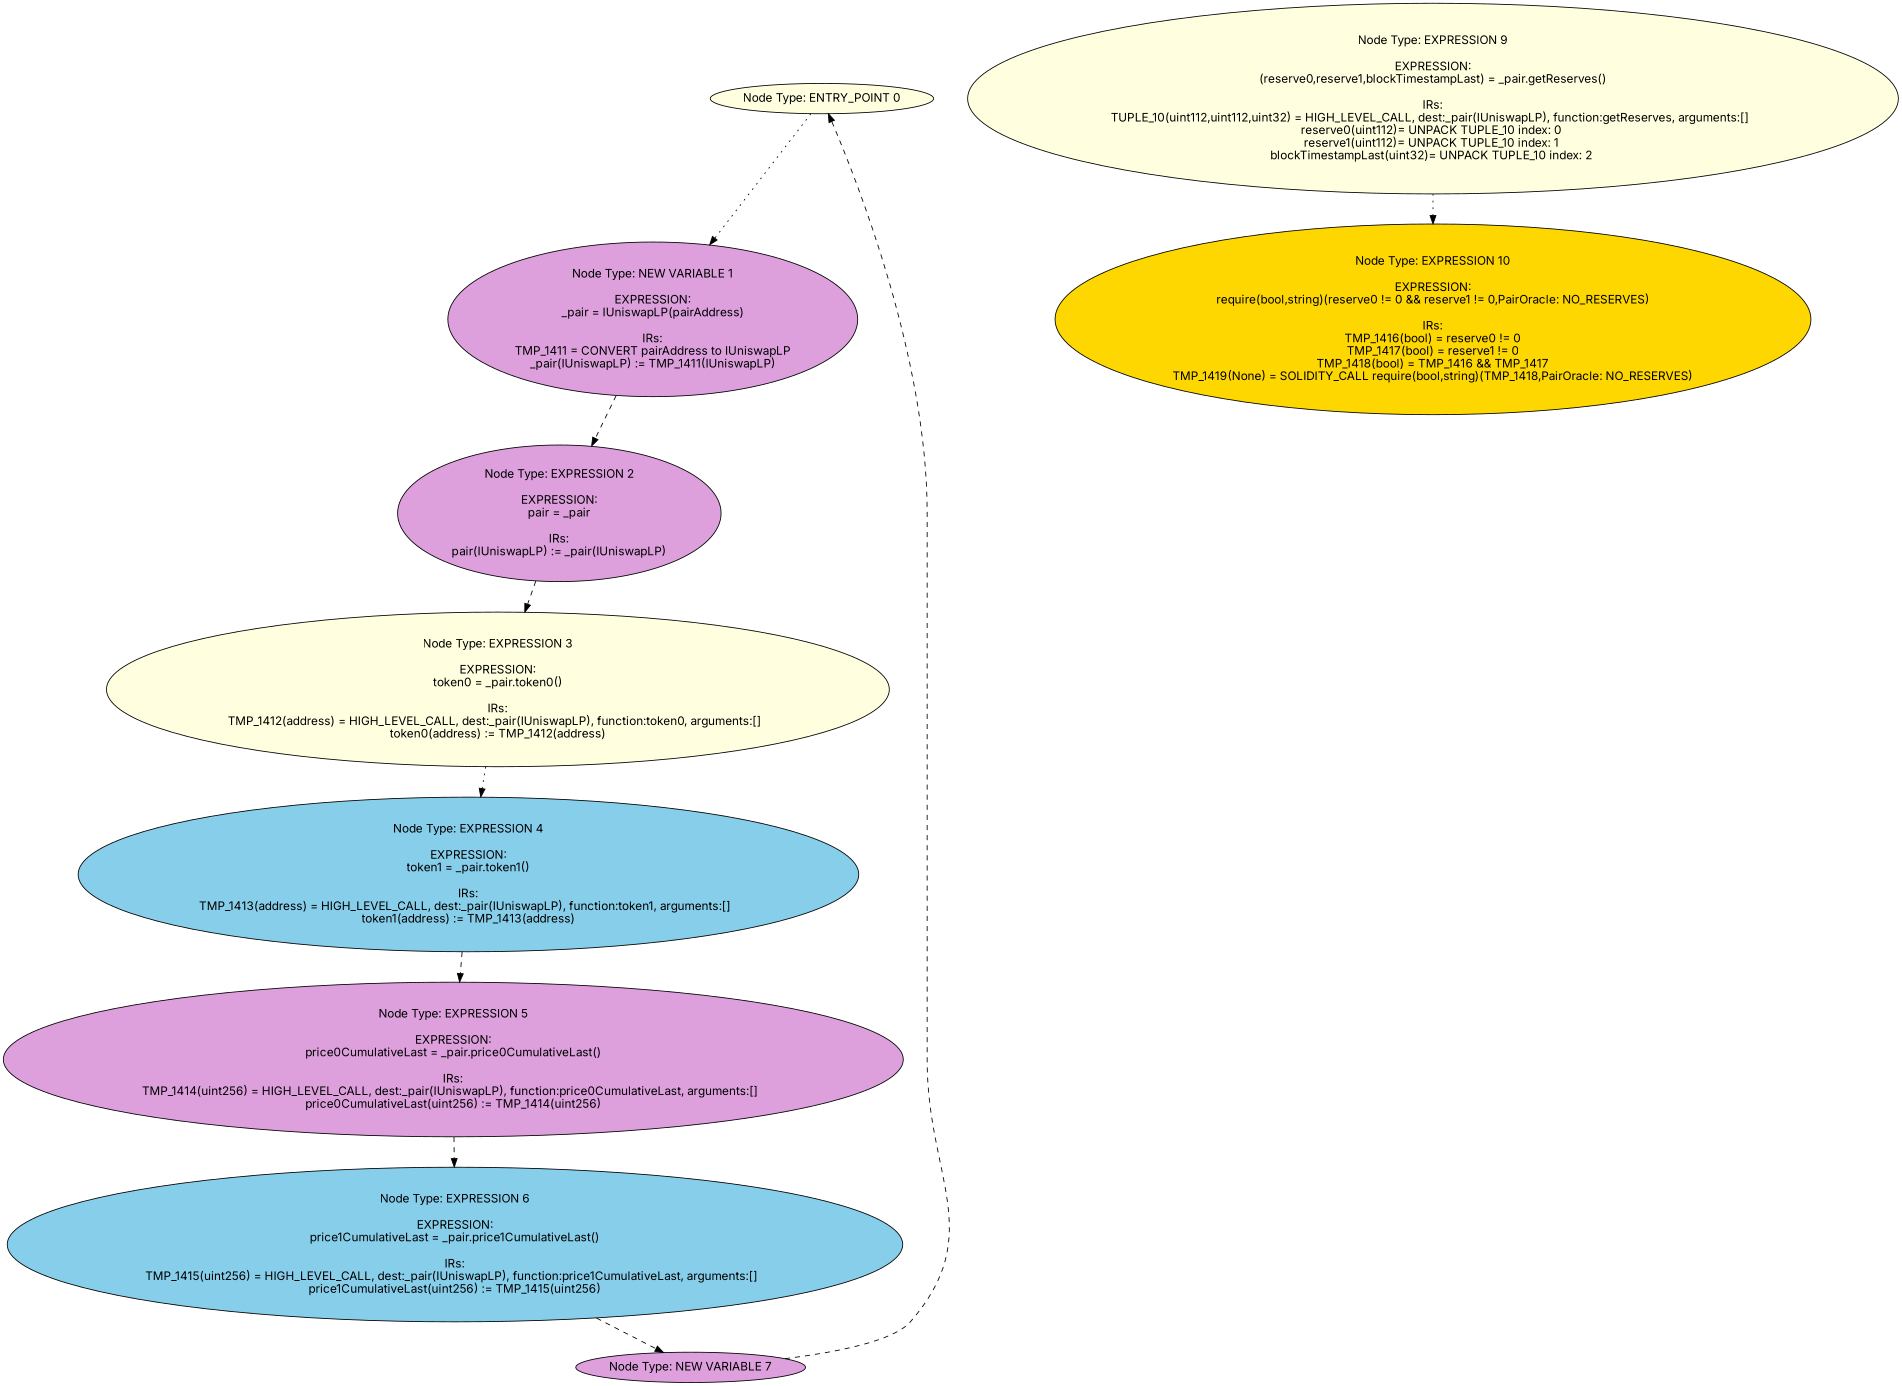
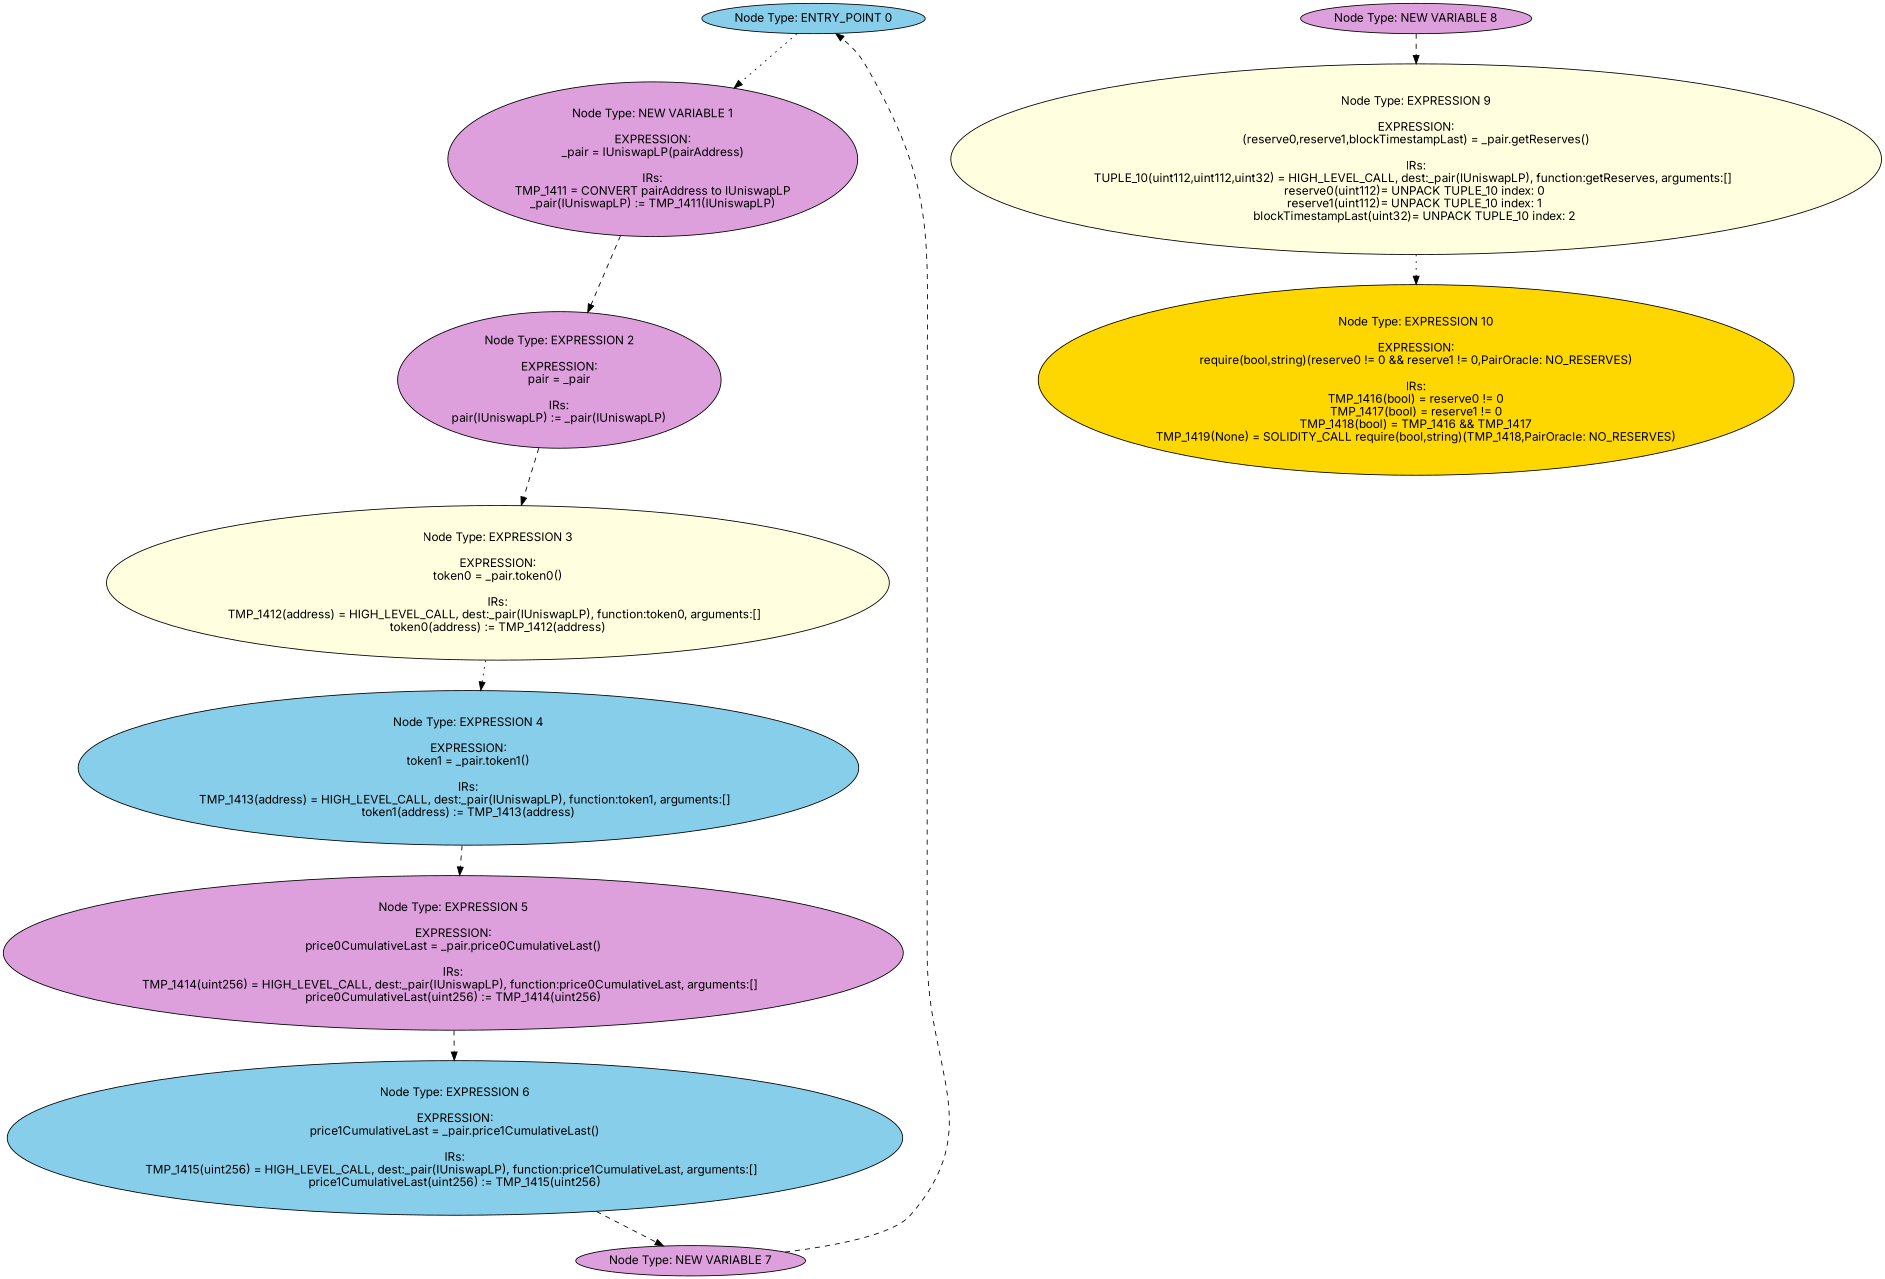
none -> (1416, 19)
(822, 99) -> (814, 19)
